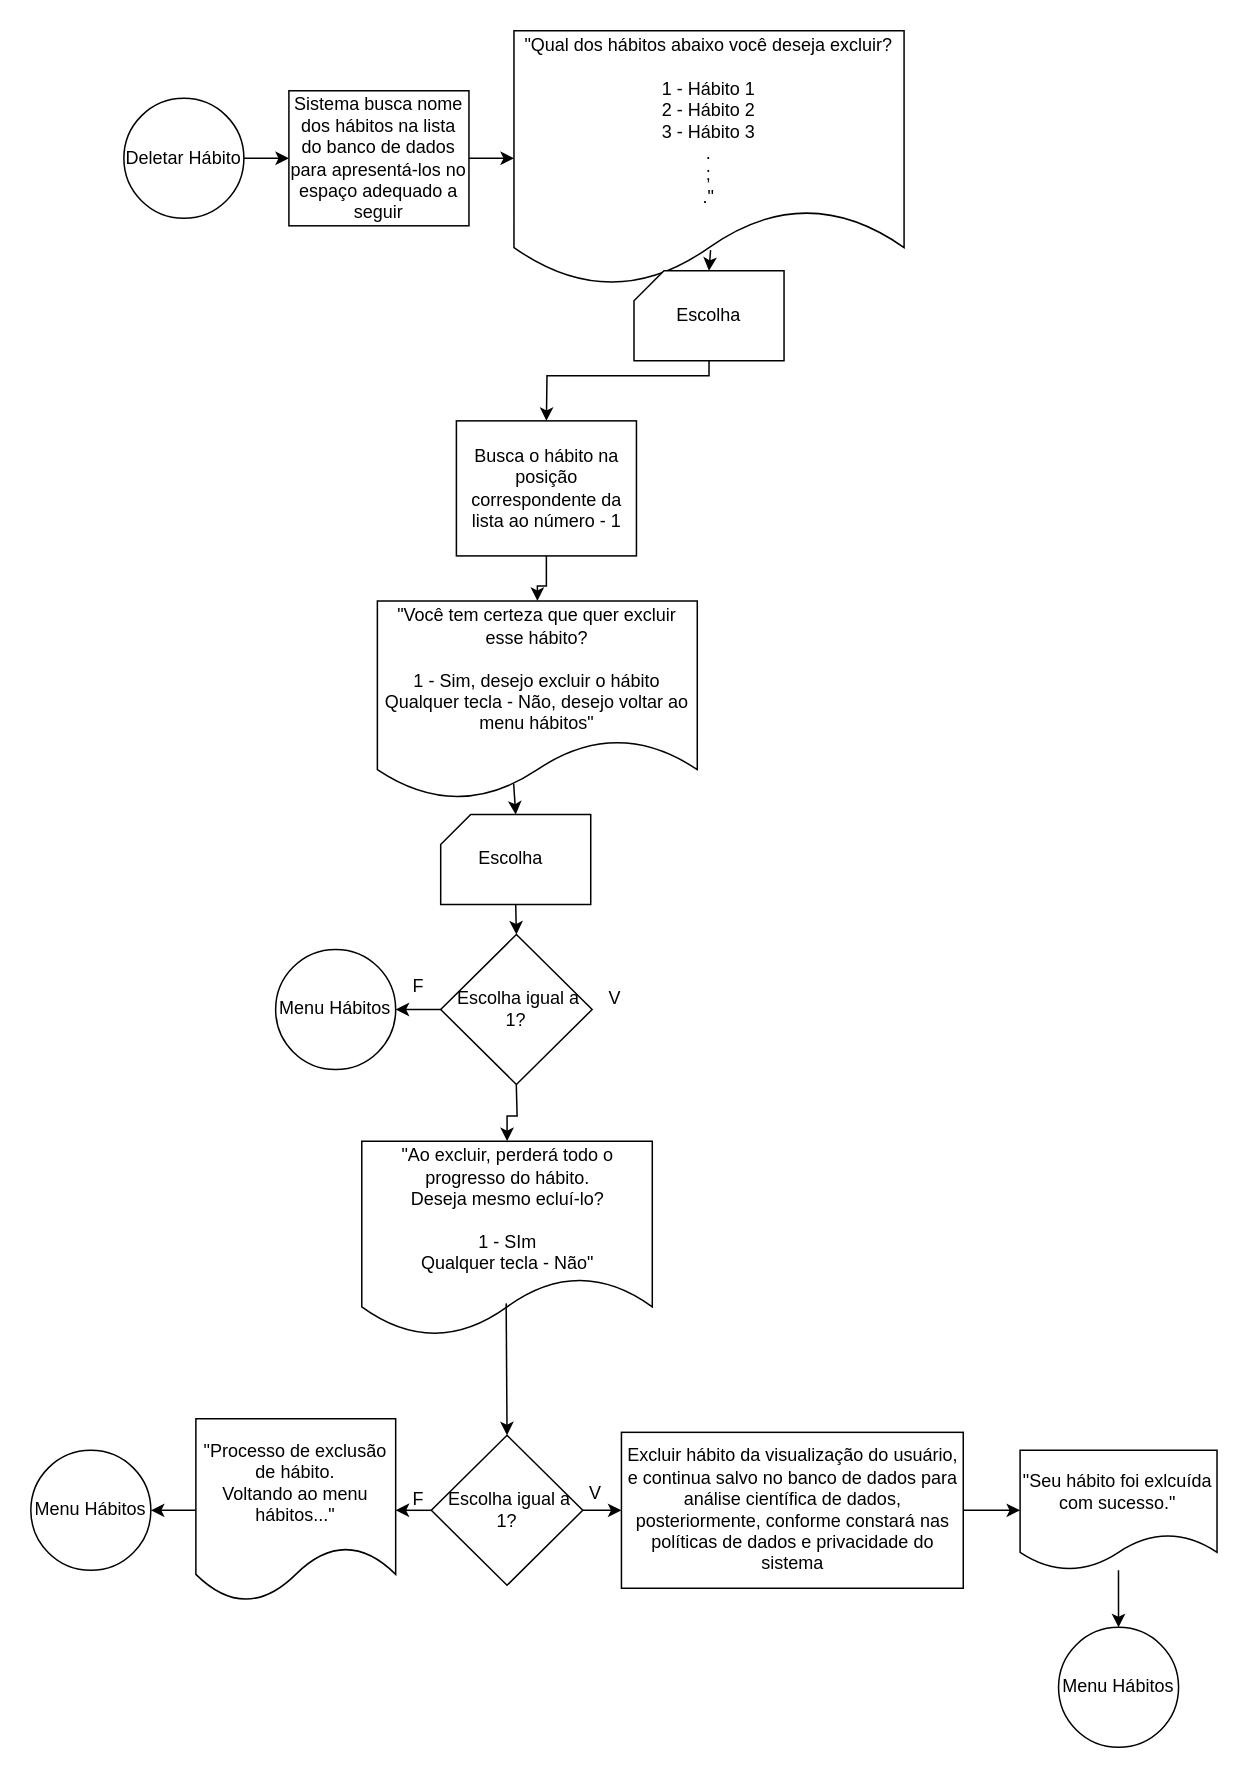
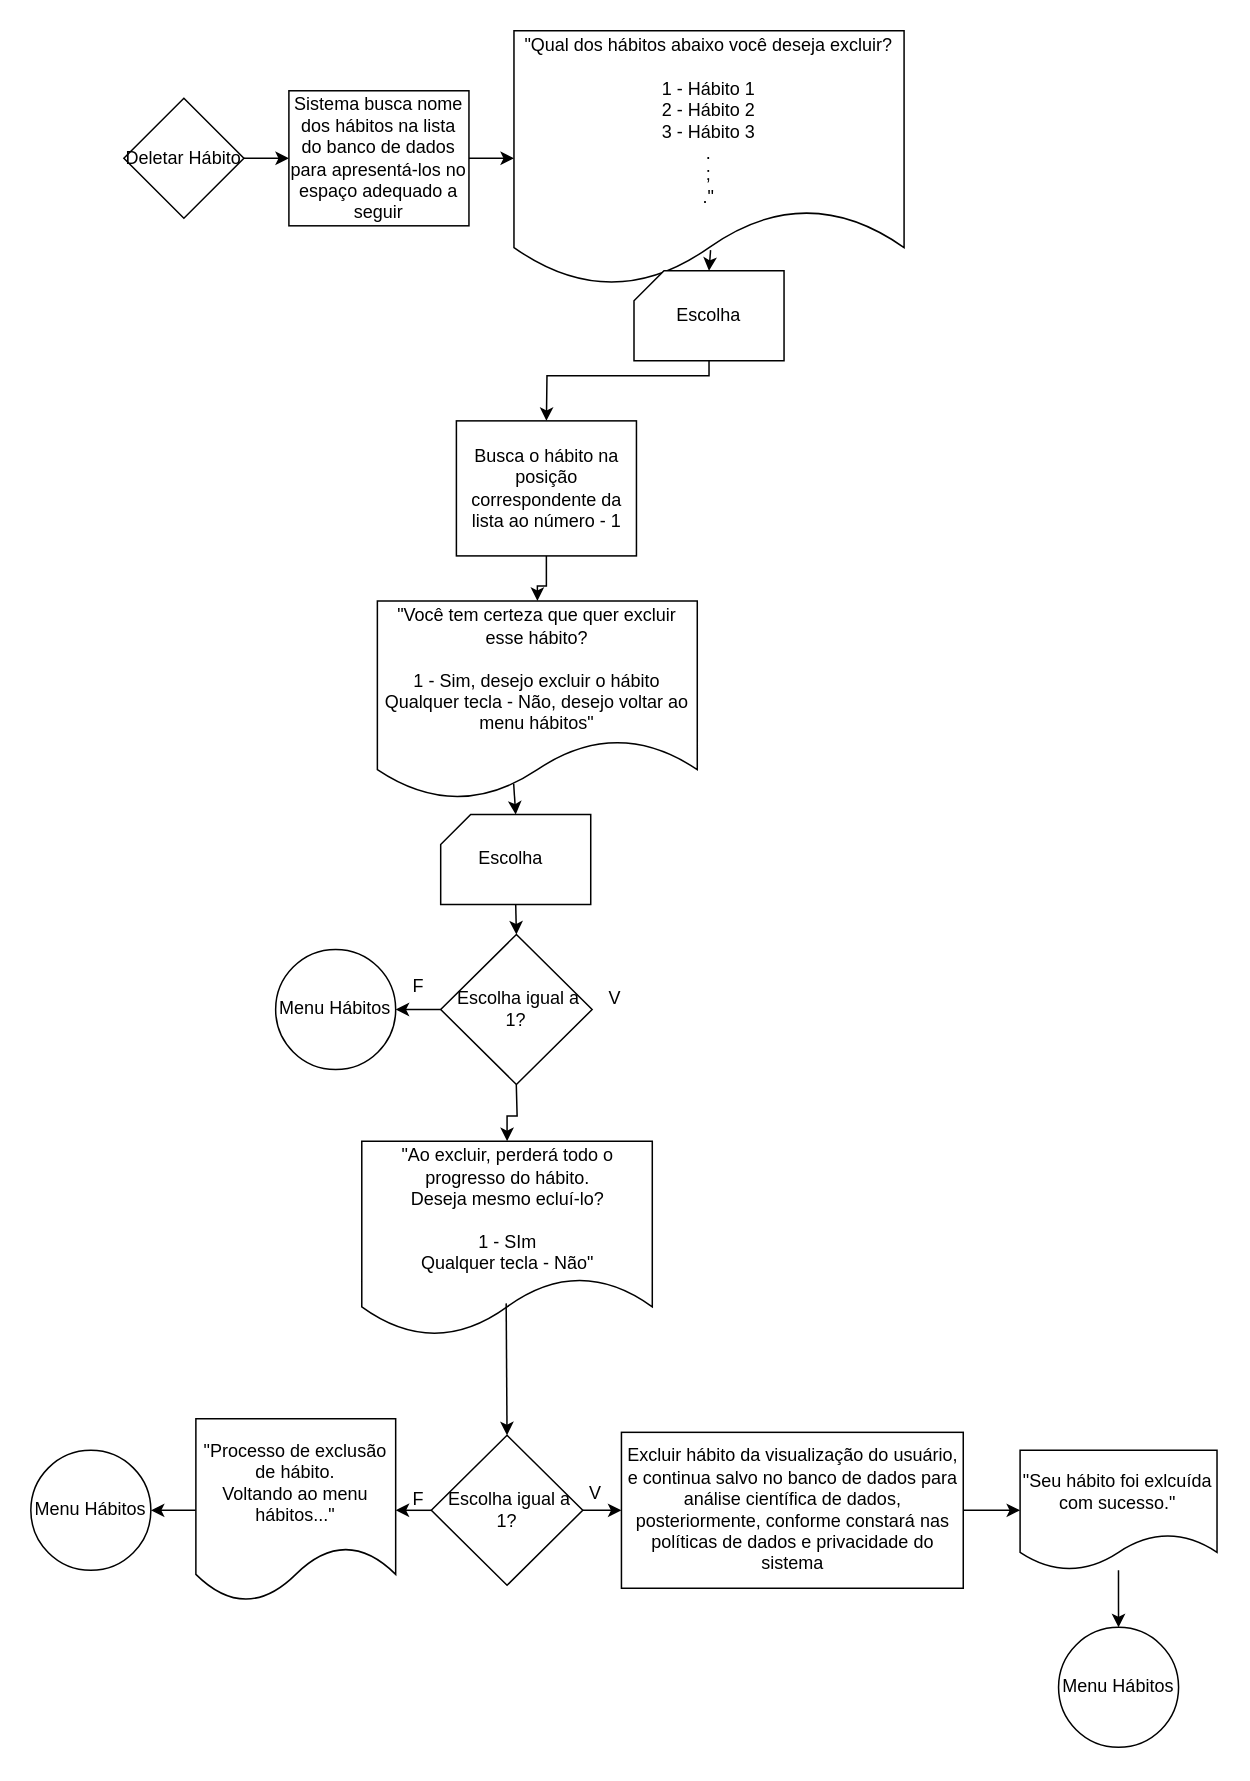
(184, 158) -> (184, 158)
